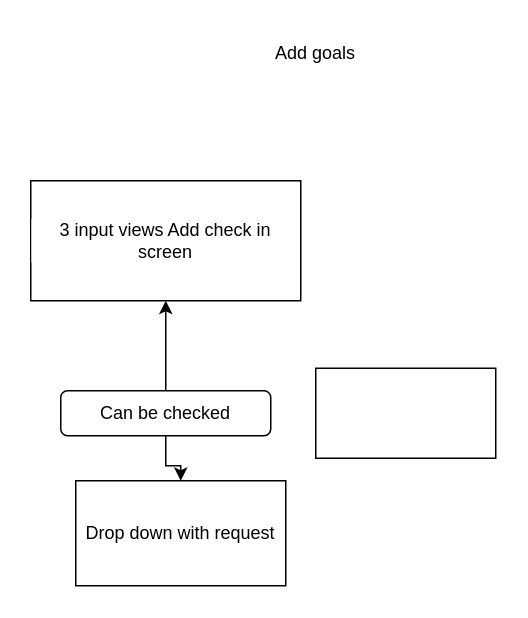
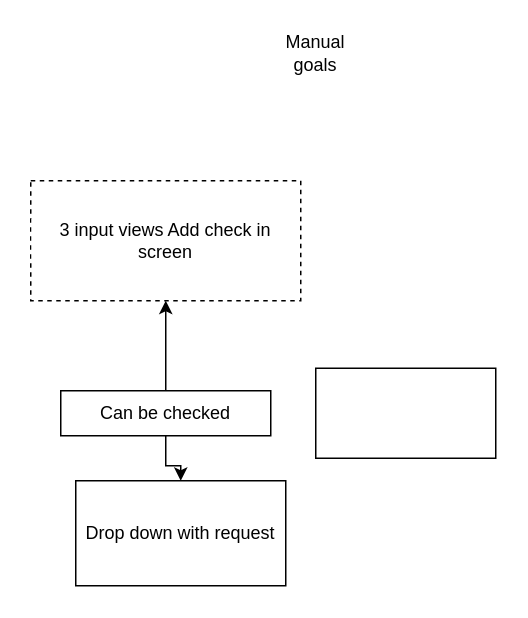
(316, 53) -> (316, 53)
(166, 241) -> (166, 241)
(166, 413) -> (166, 413)
